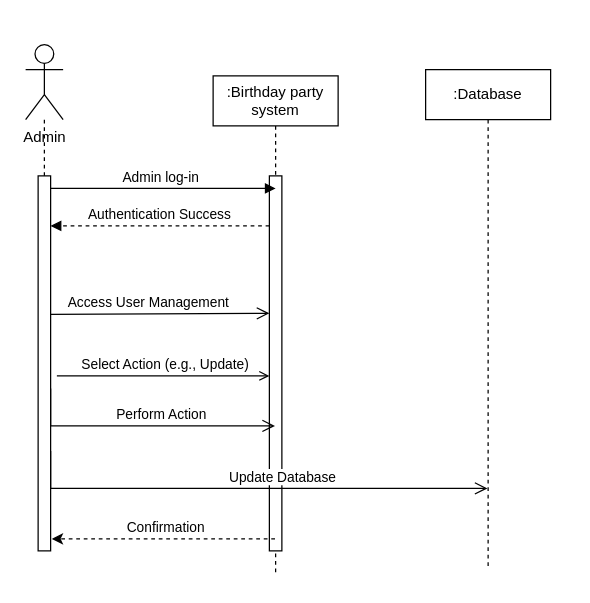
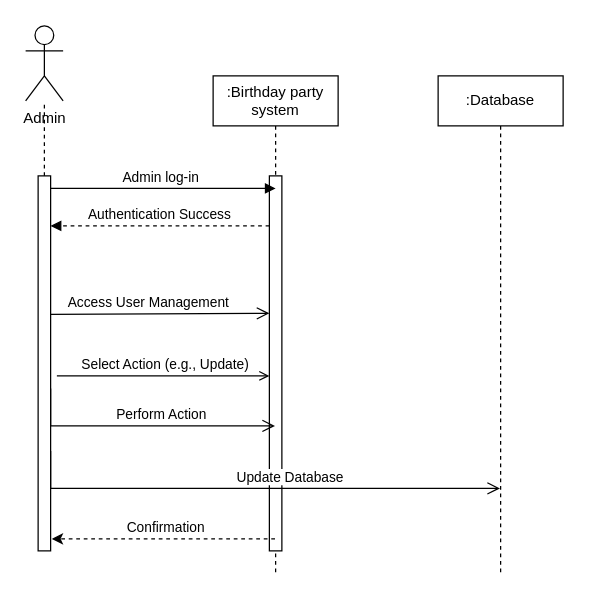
(44, 82) -> (44, 63)
(488, 319) -> (501, 326)
